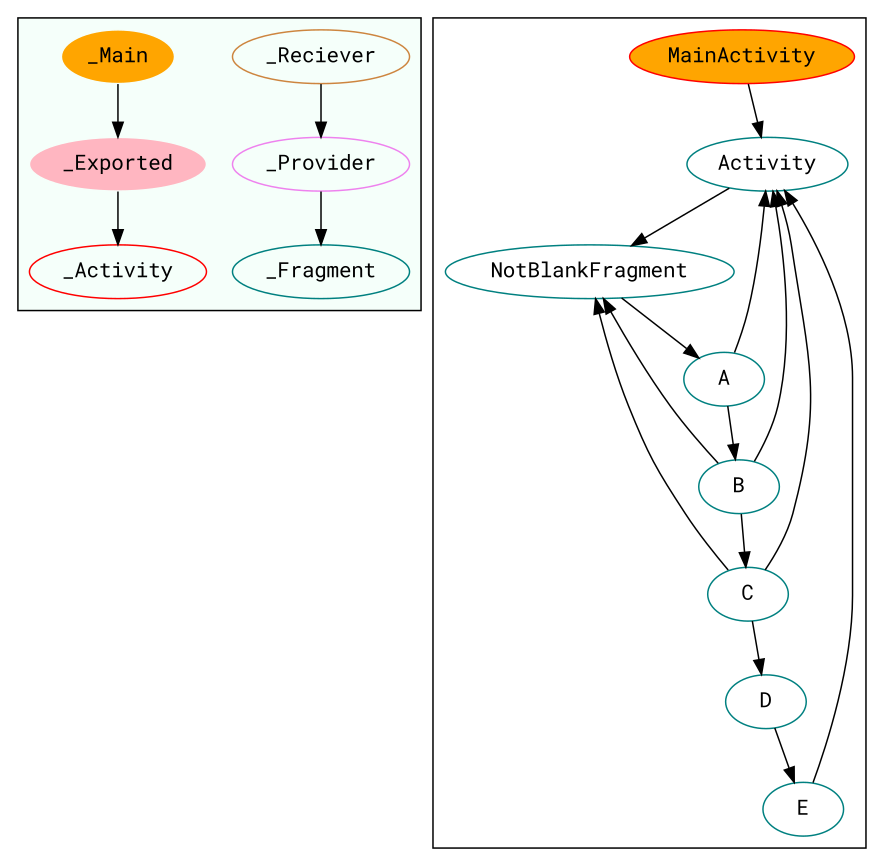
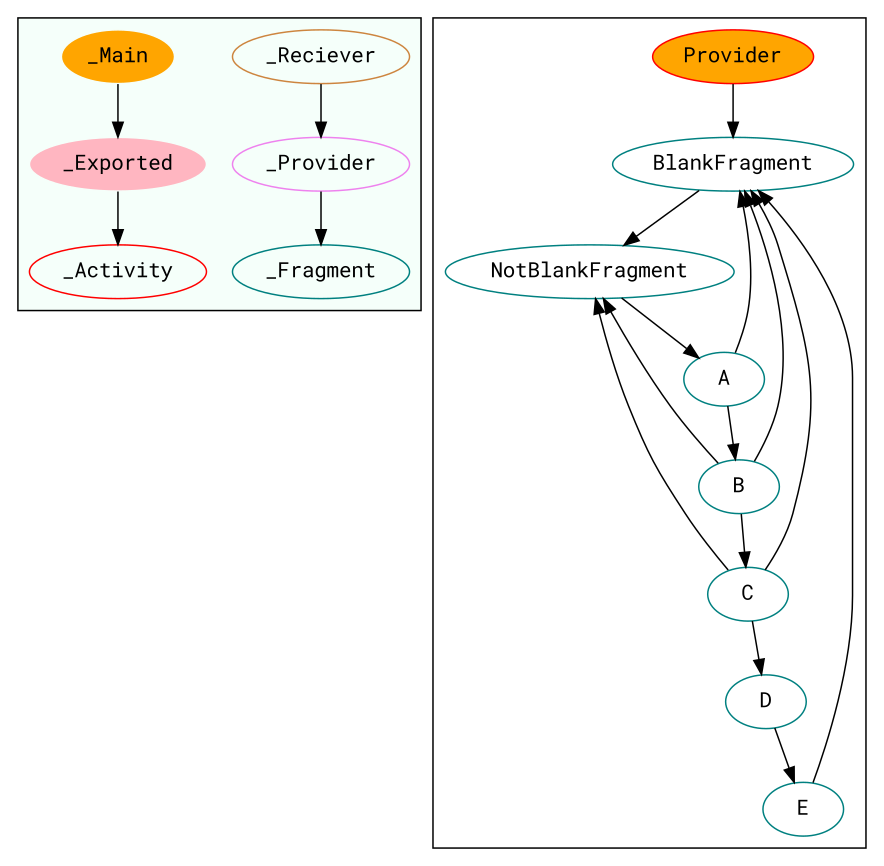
(742, 57) -> (733, 57)
(767, 164) -> (733, 164)
